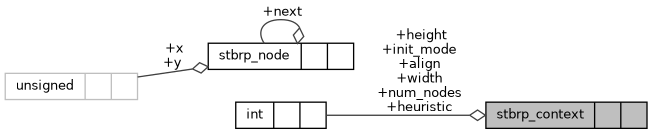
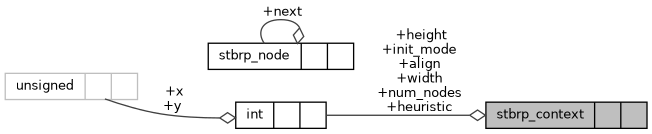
(165, 73) -> (161, 114)
